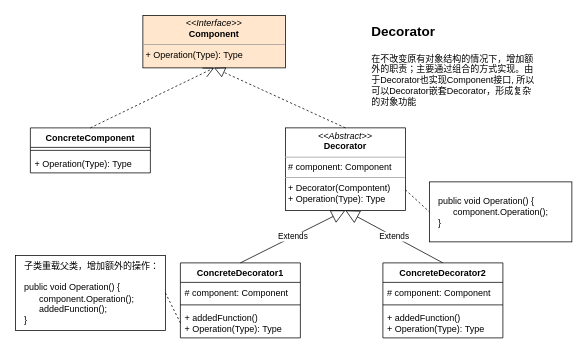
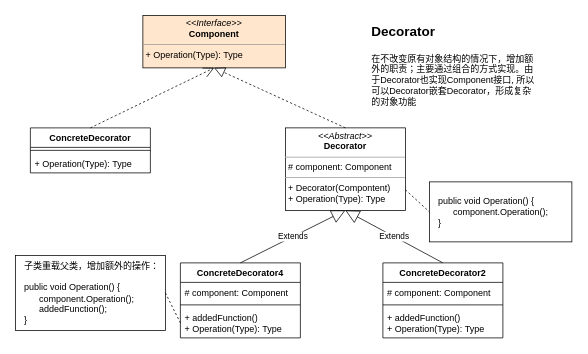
(90, 138) -> (90, 138)
(240, 273) -> (240, 273)
